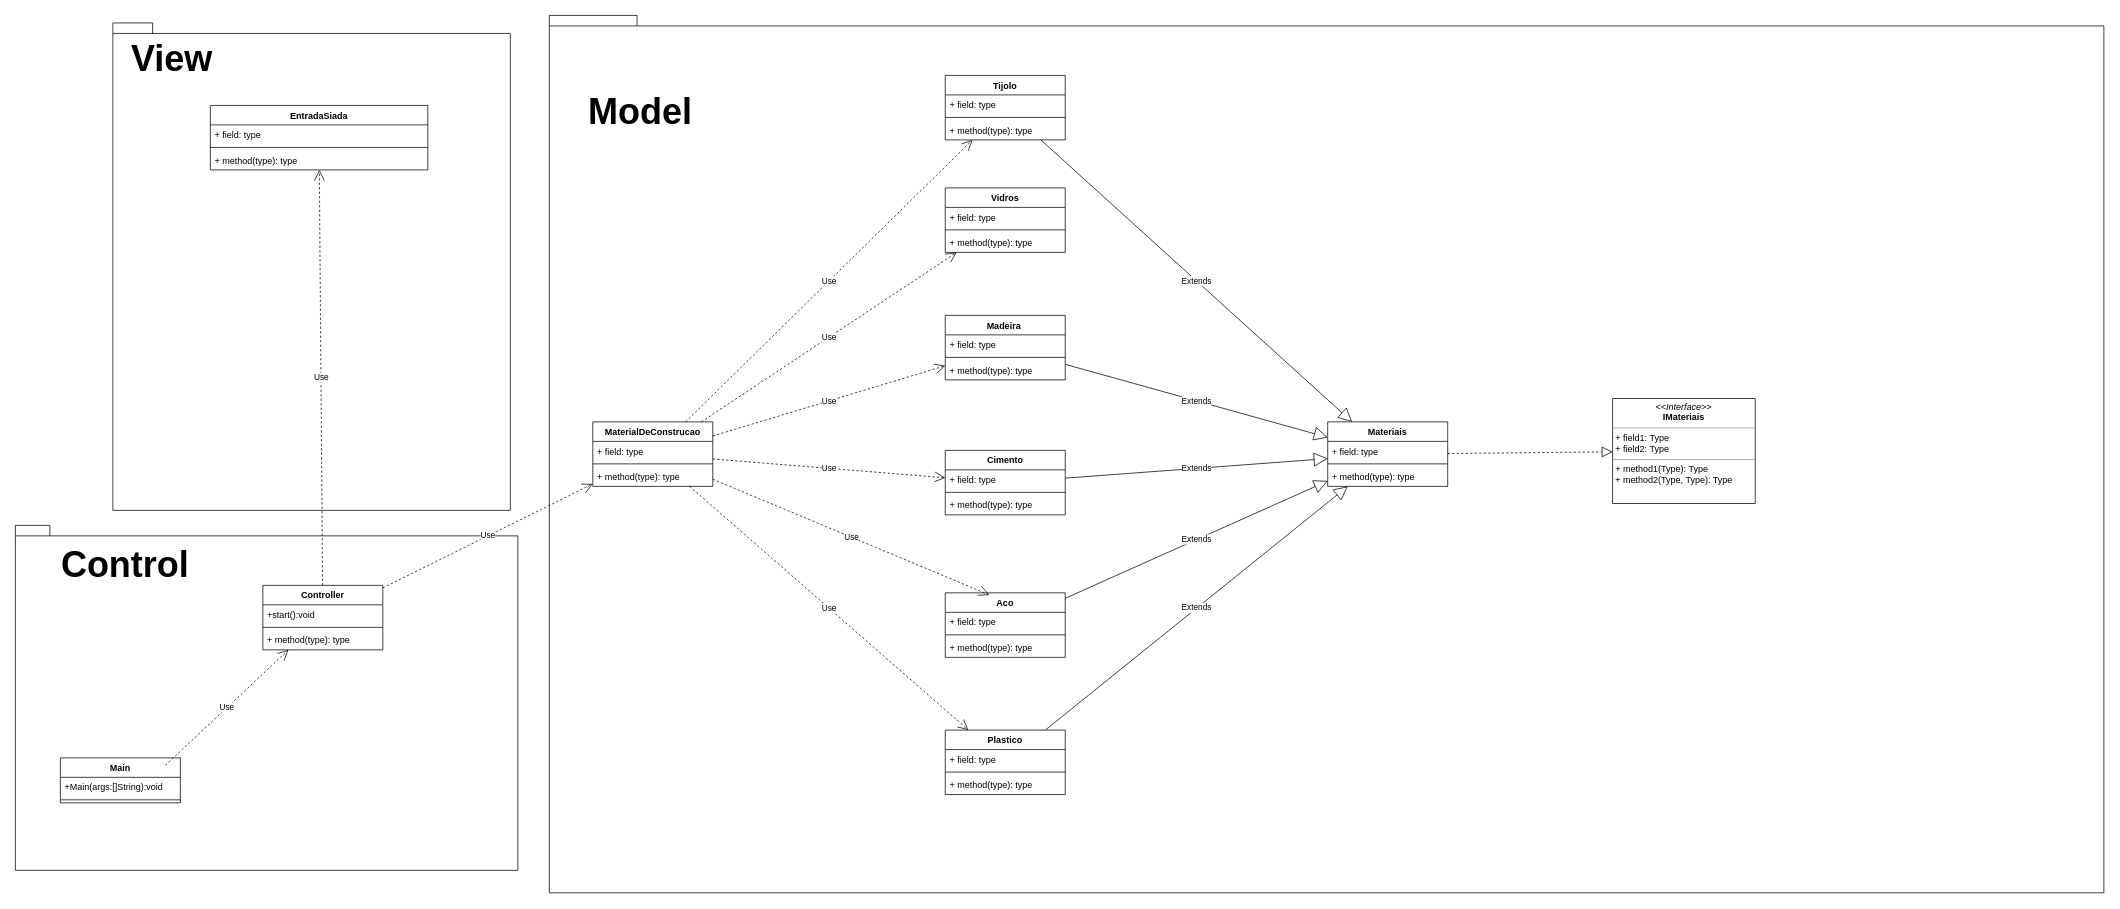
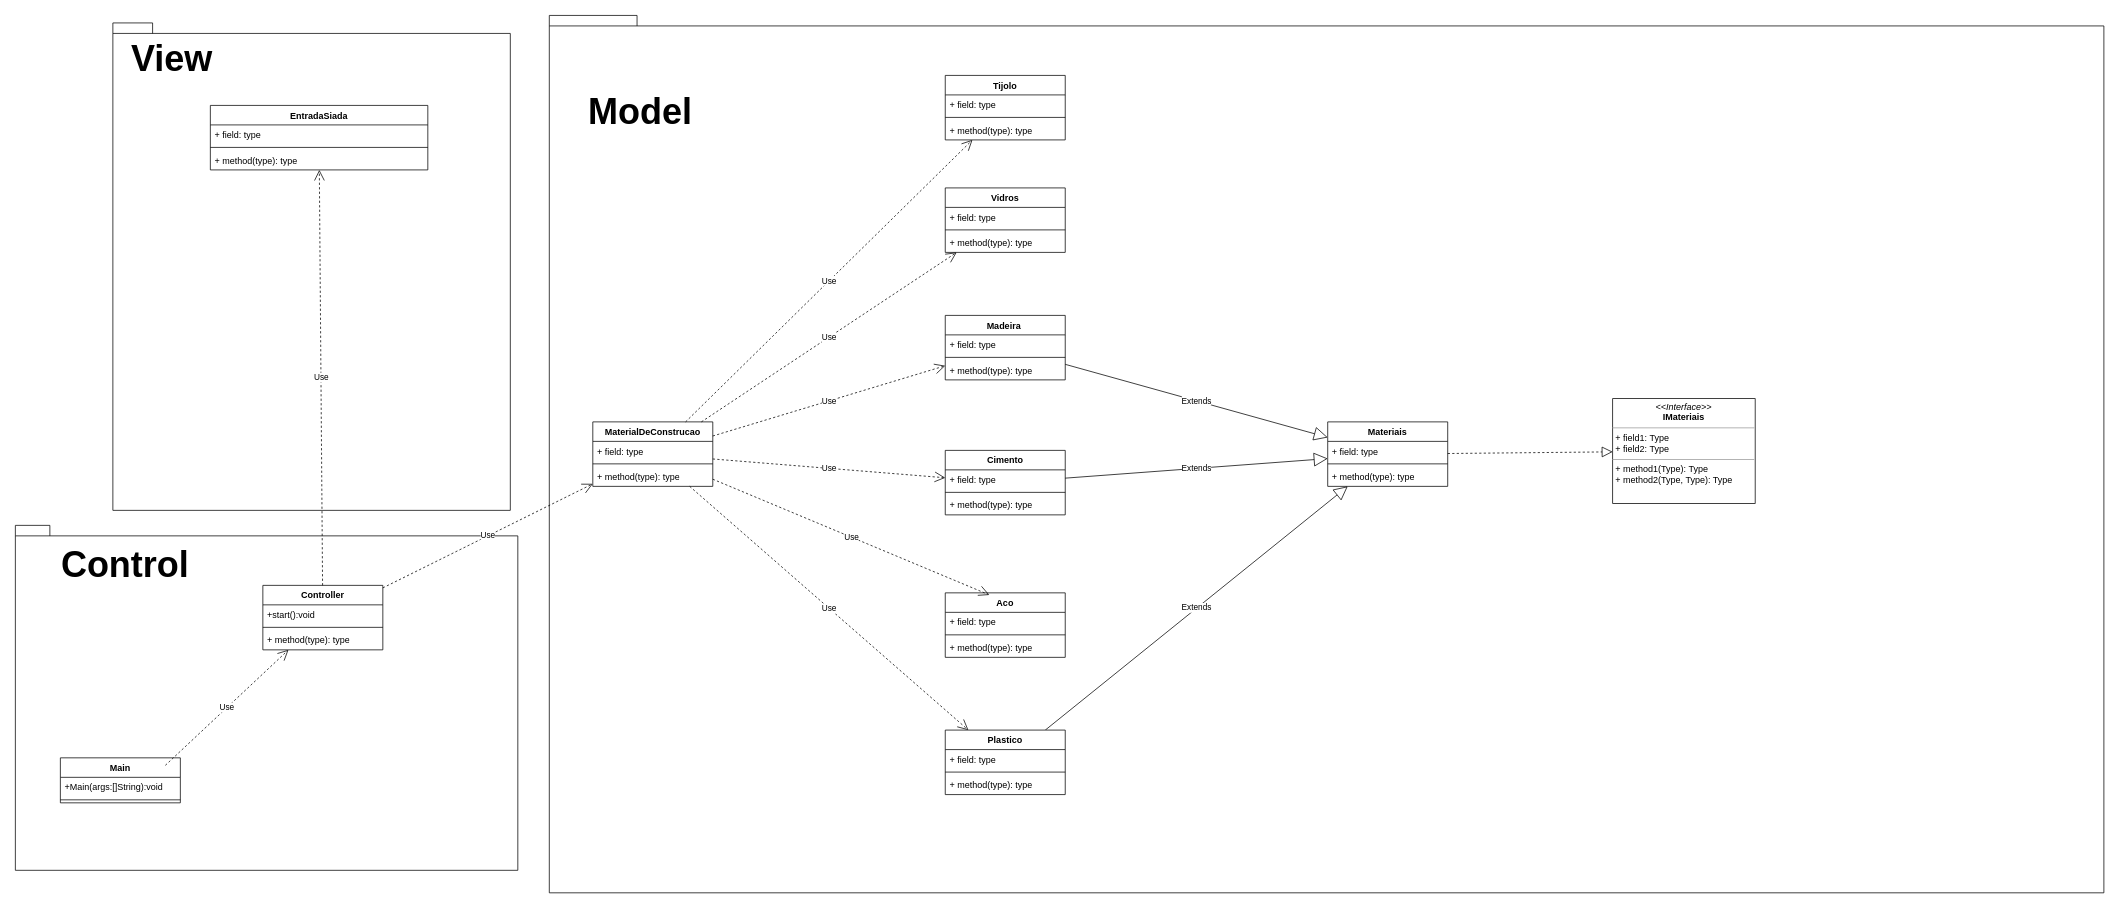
(1192, 276) -> none
(1190, 543) -> none
